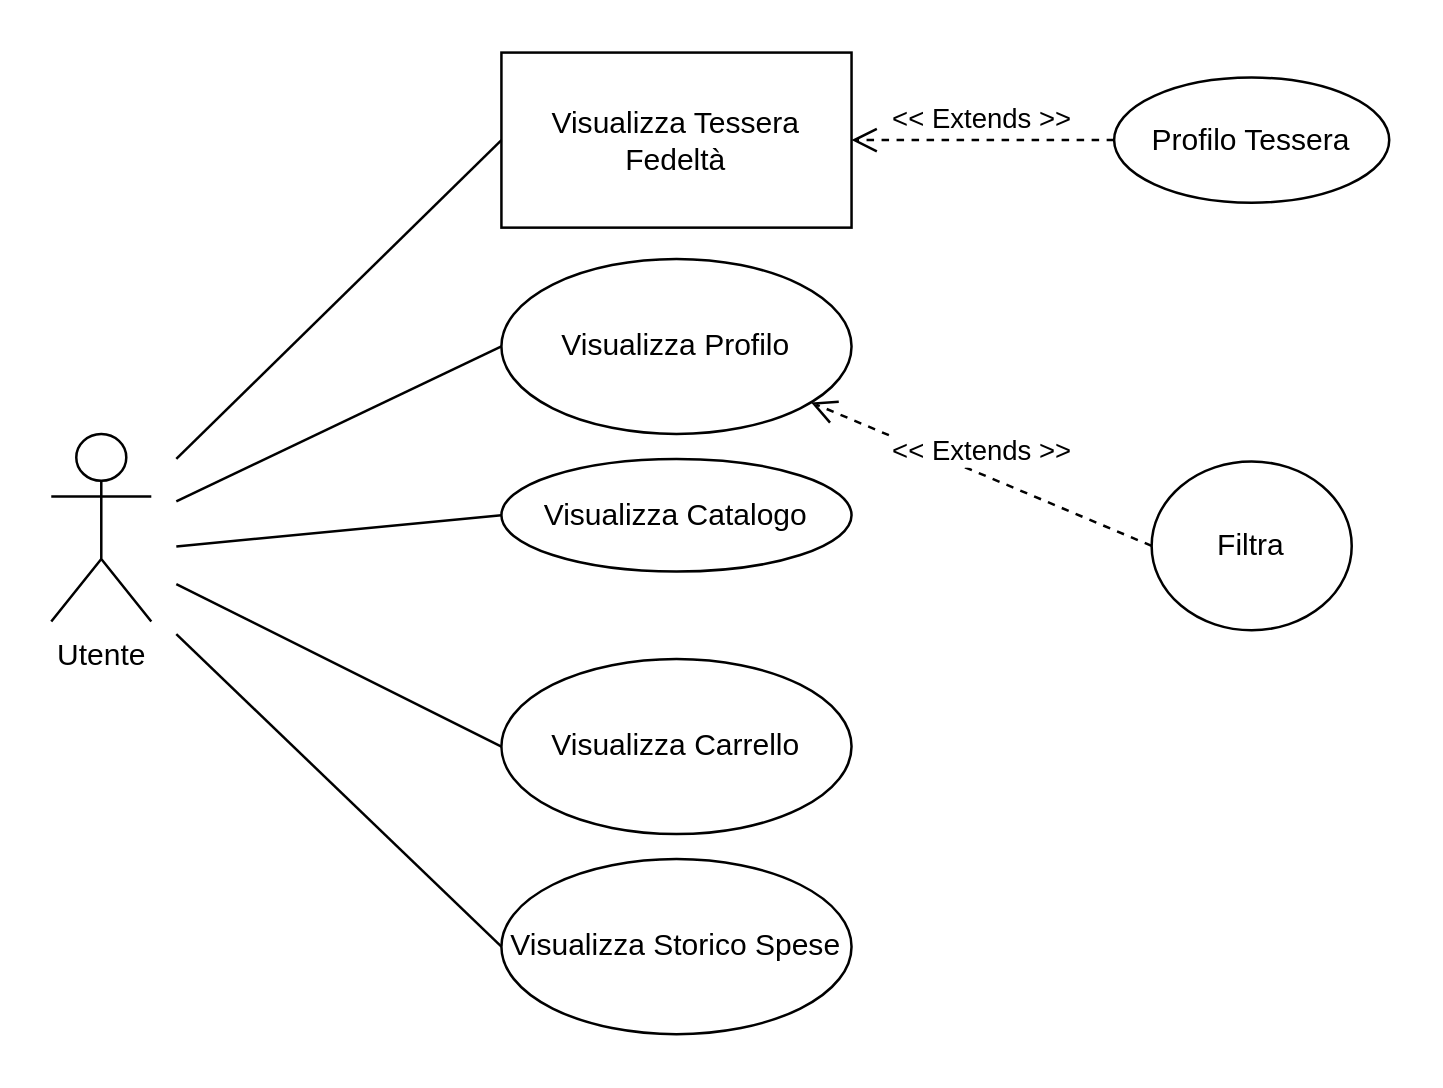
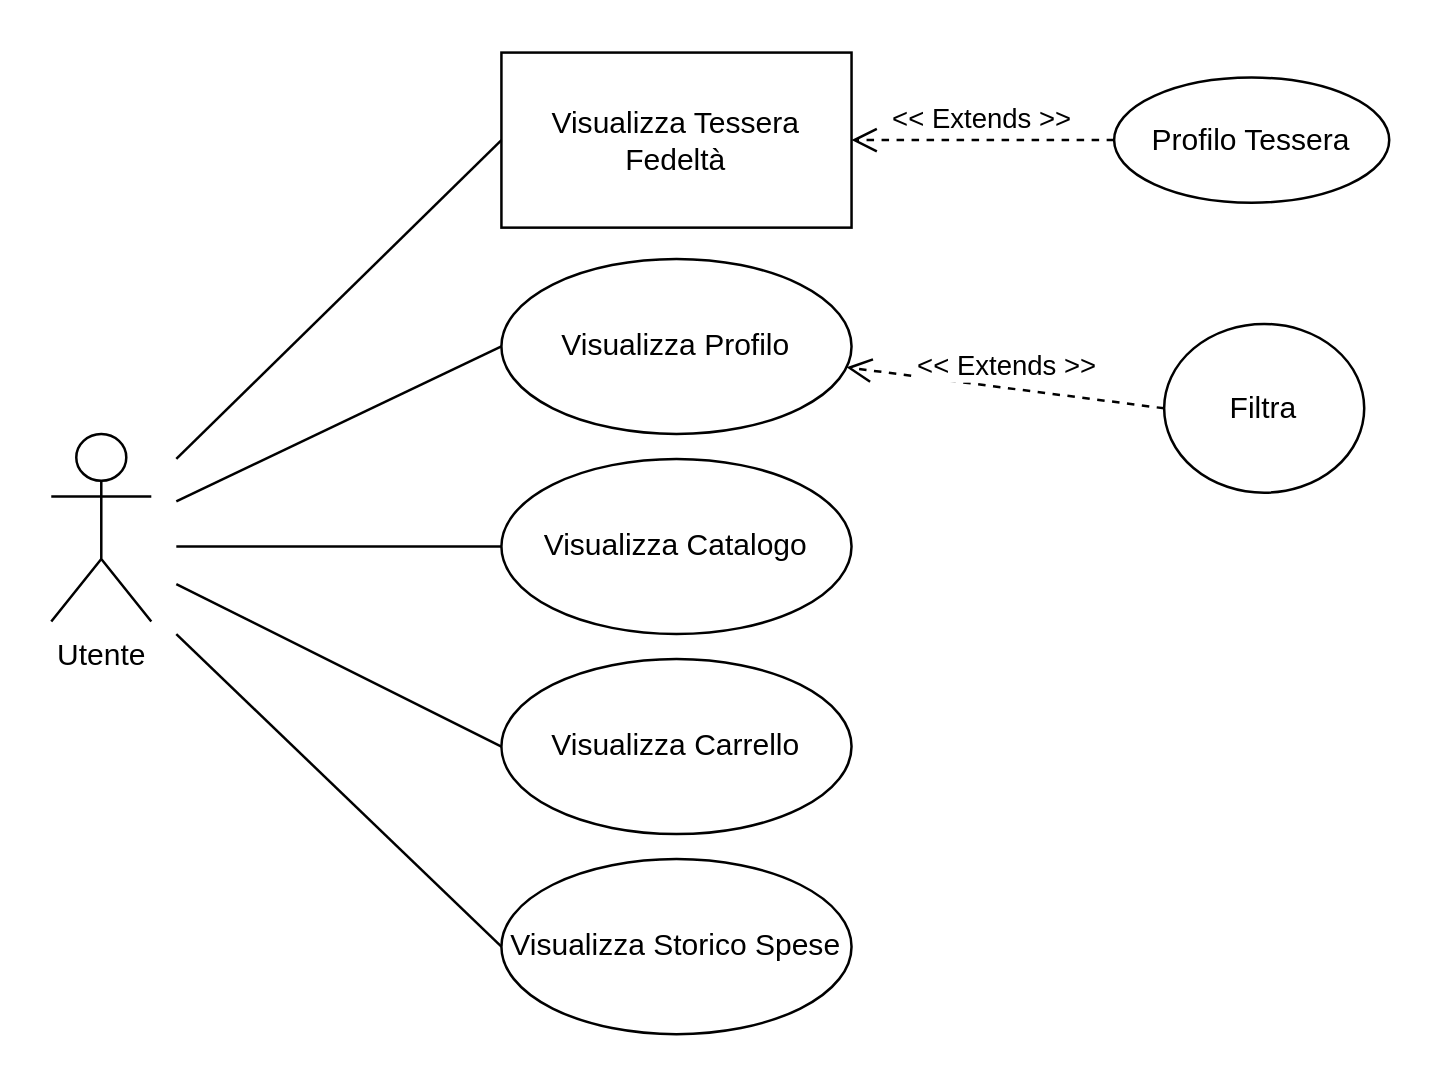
(676, 515) -> (676, 546)
(1251, 546) -> (1264, 408)
